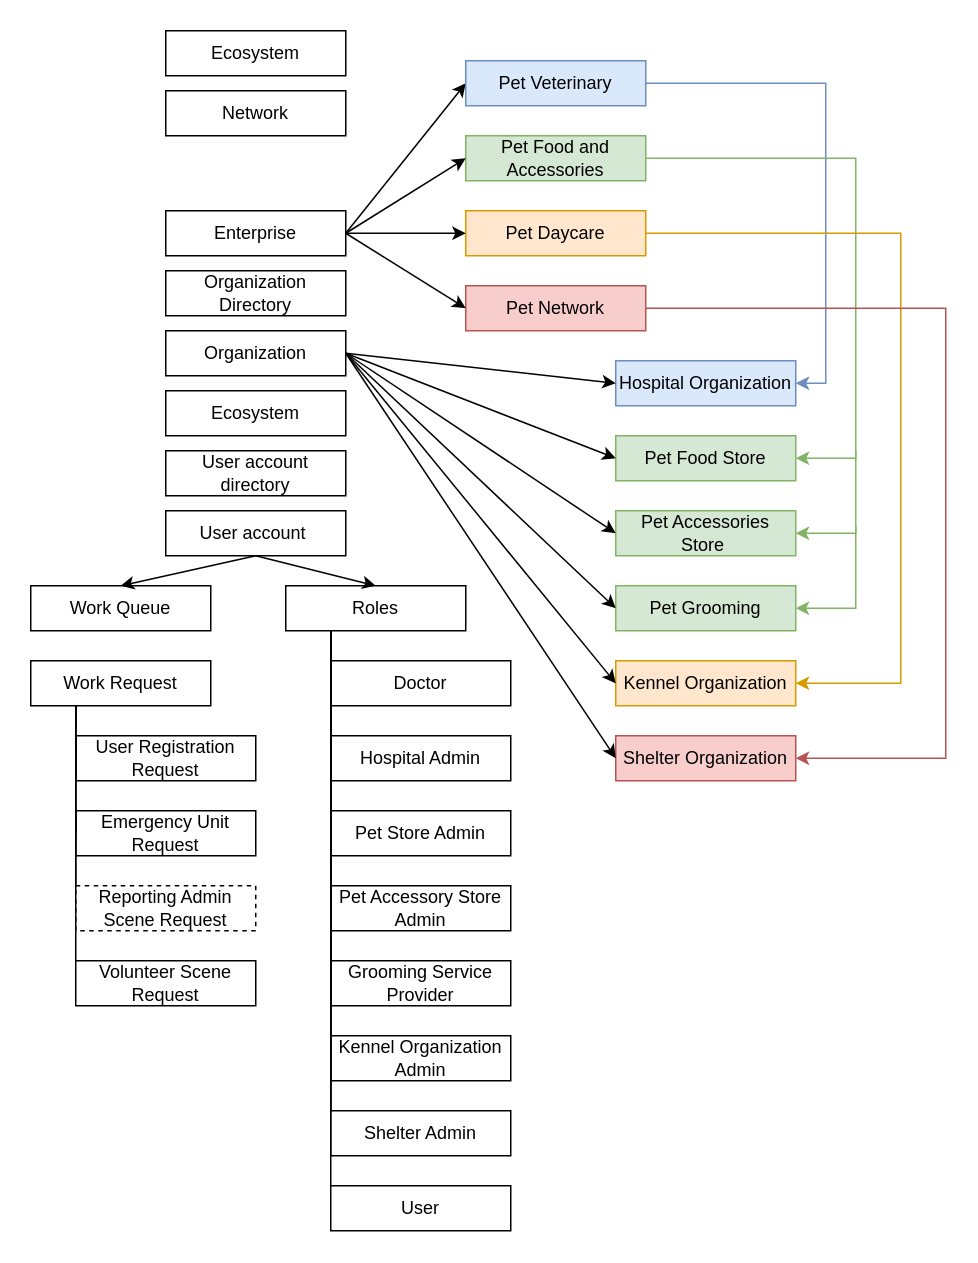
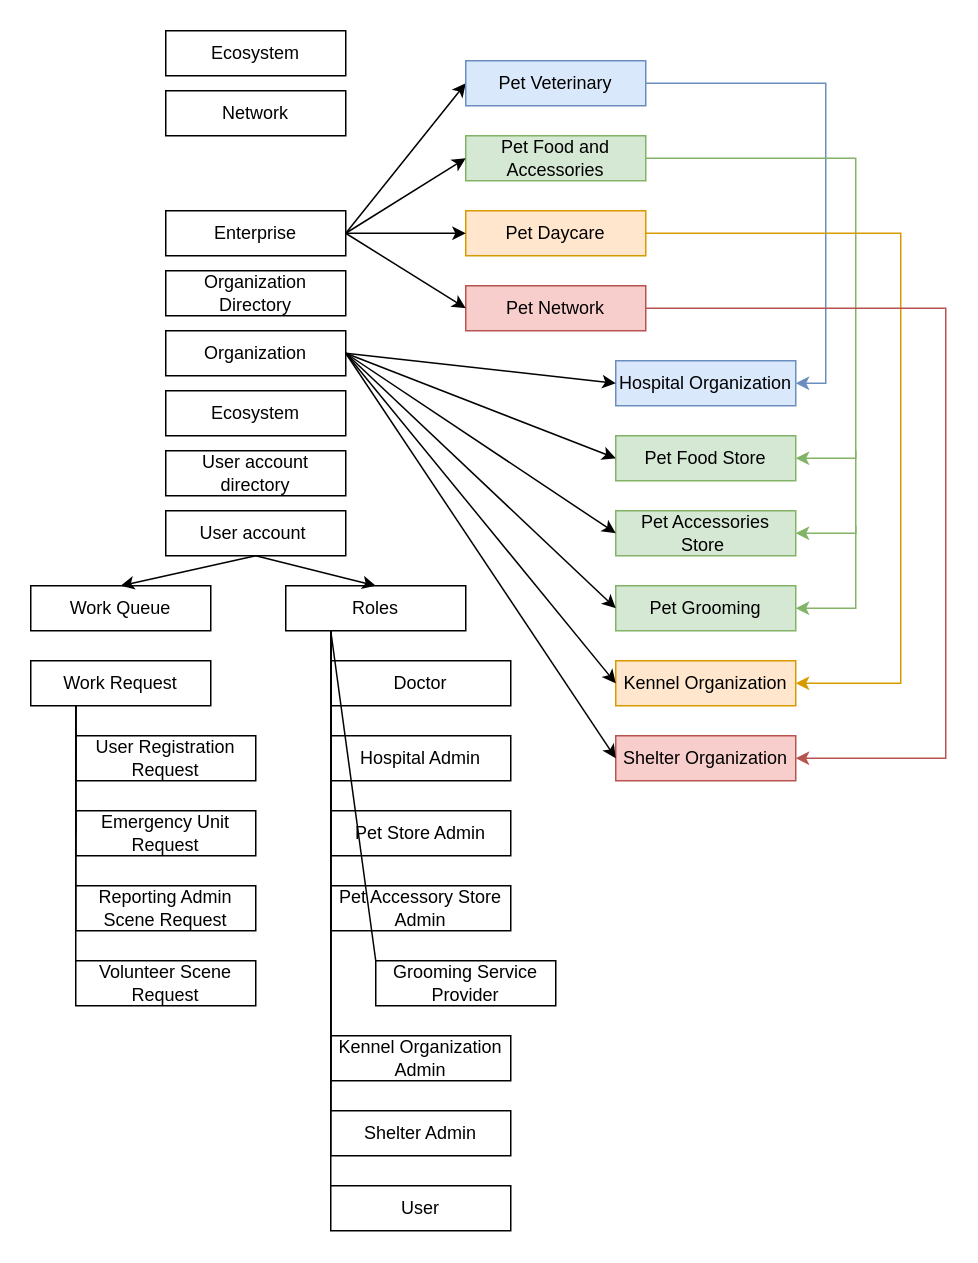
(166, 908) -> (166, 908)
(421, 983) -> (466, 983)
